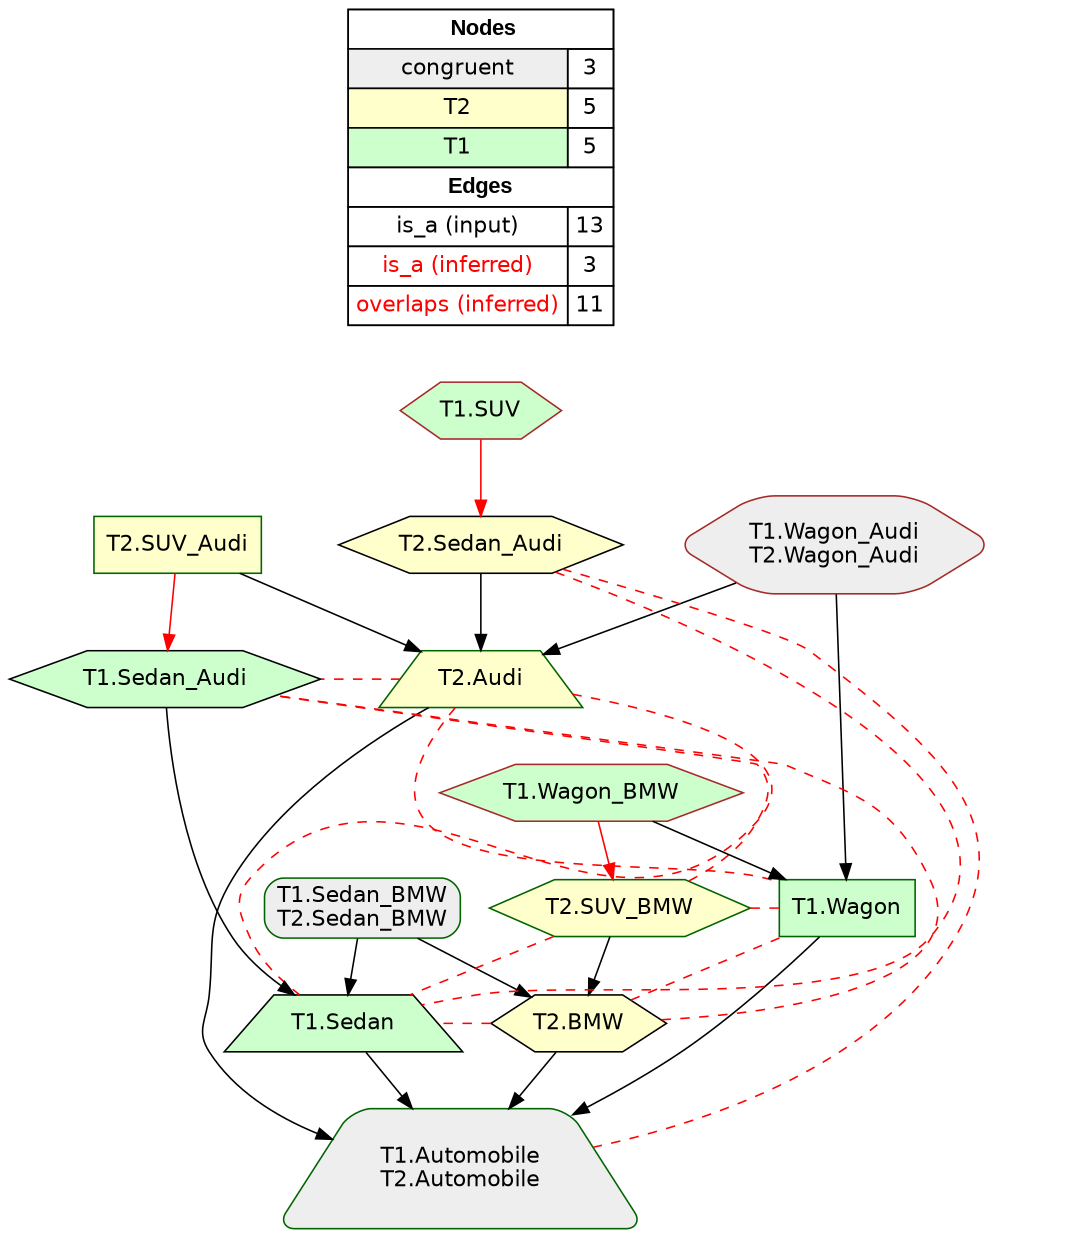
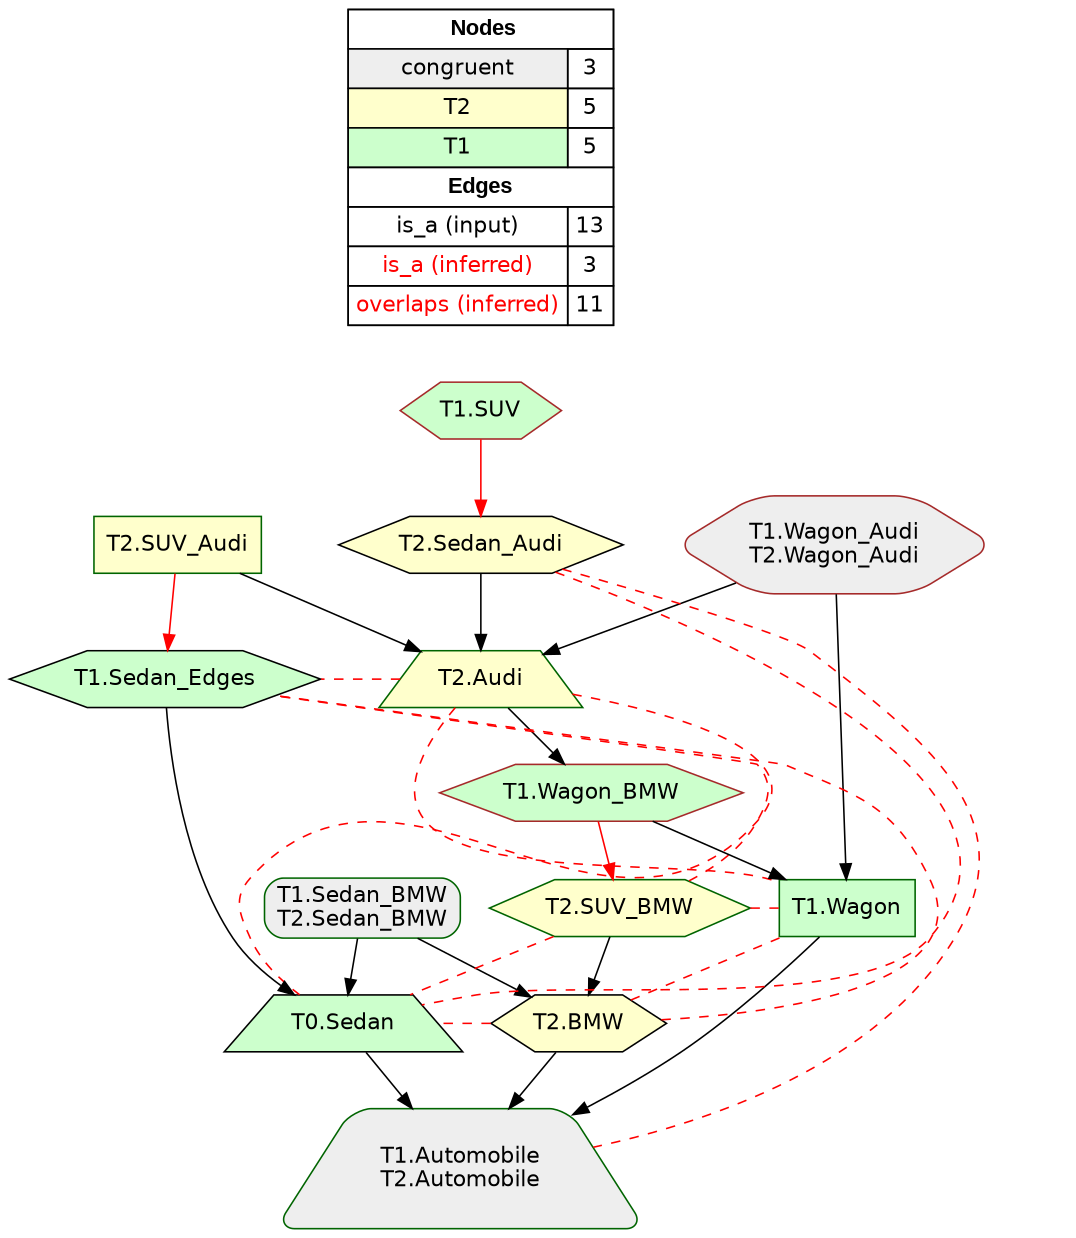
(165, 679) -> (165, 679)
(227, 890) -> (531, 730)
(343, 1023) -> (343, 1023)
